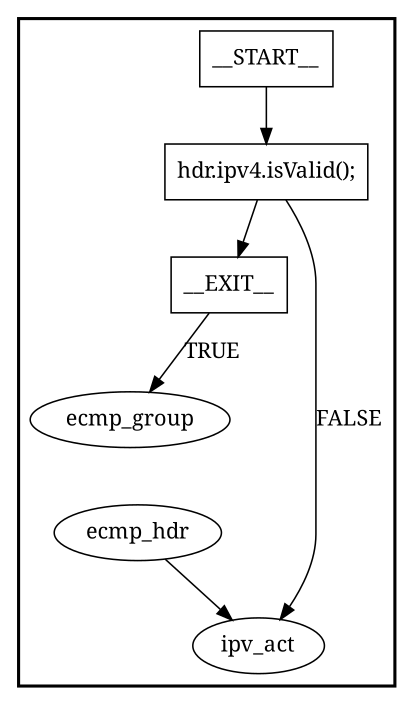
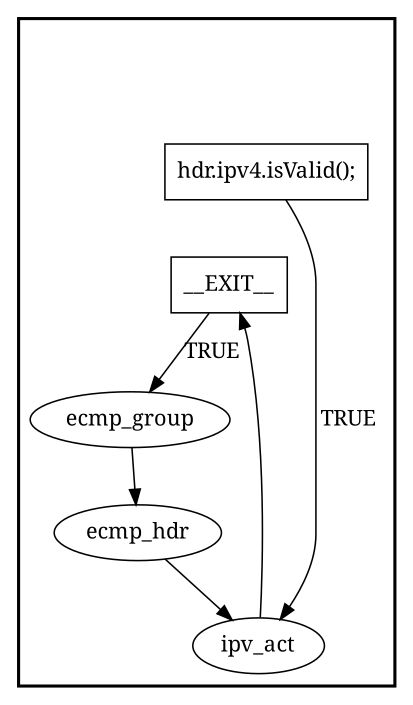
(266, 59) -> none
(250, 221) -> (261, 472)
(349, 420) -> (349, 420)
none -> (133, 469)
